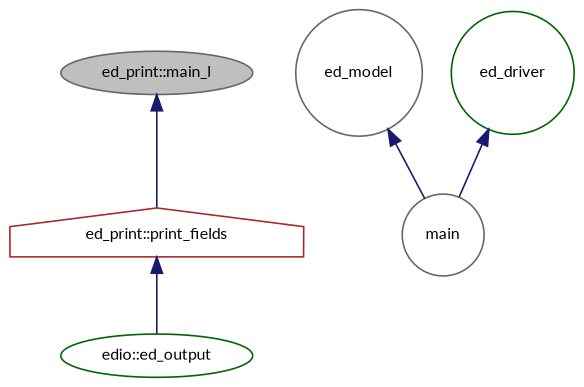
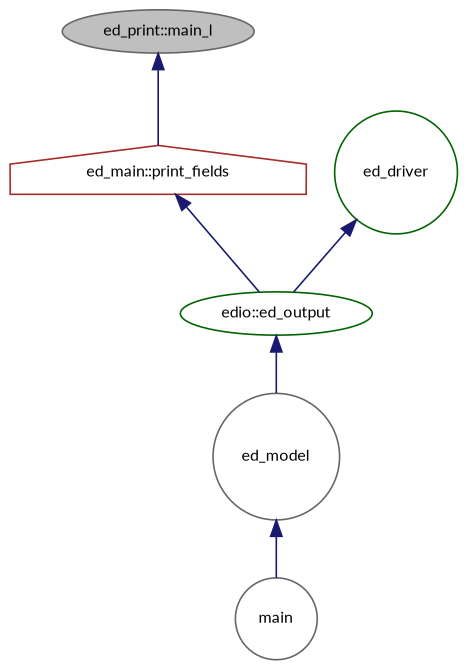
(471, 171) -> (320, 262)
(157, 235) -> (158, 172)
none -> (276, 373)
